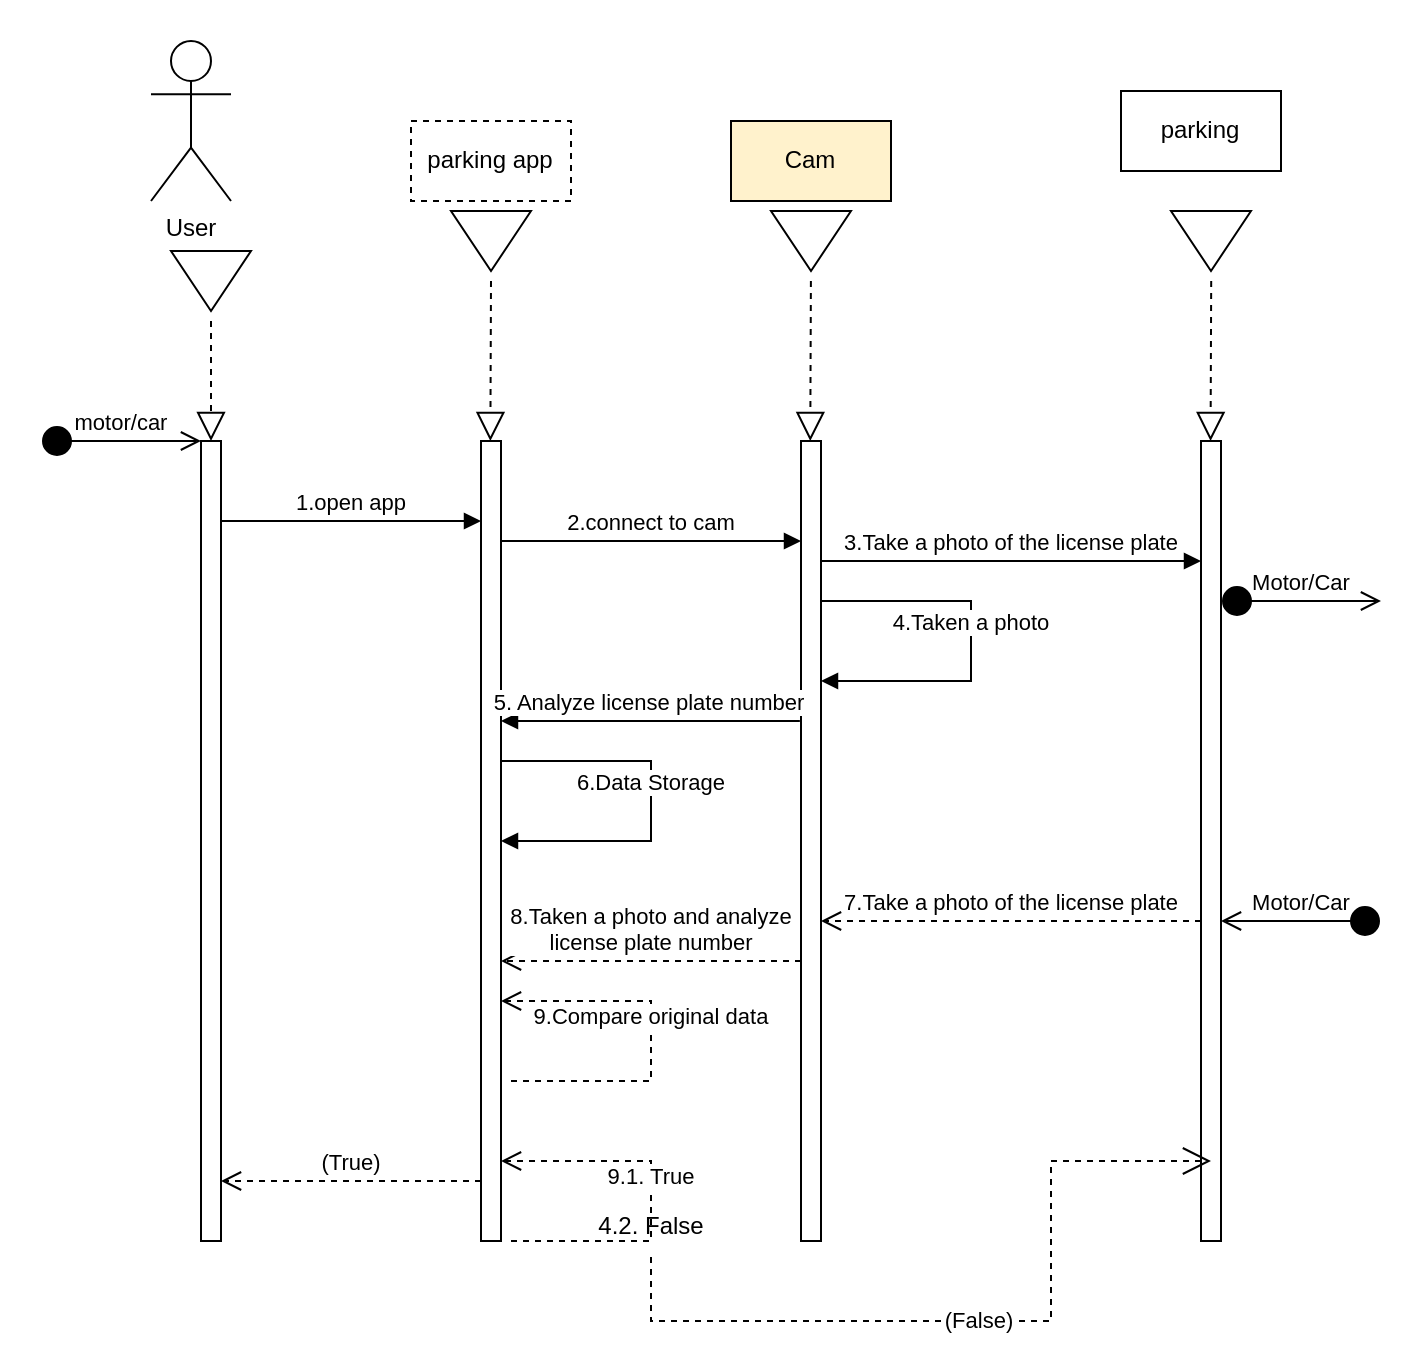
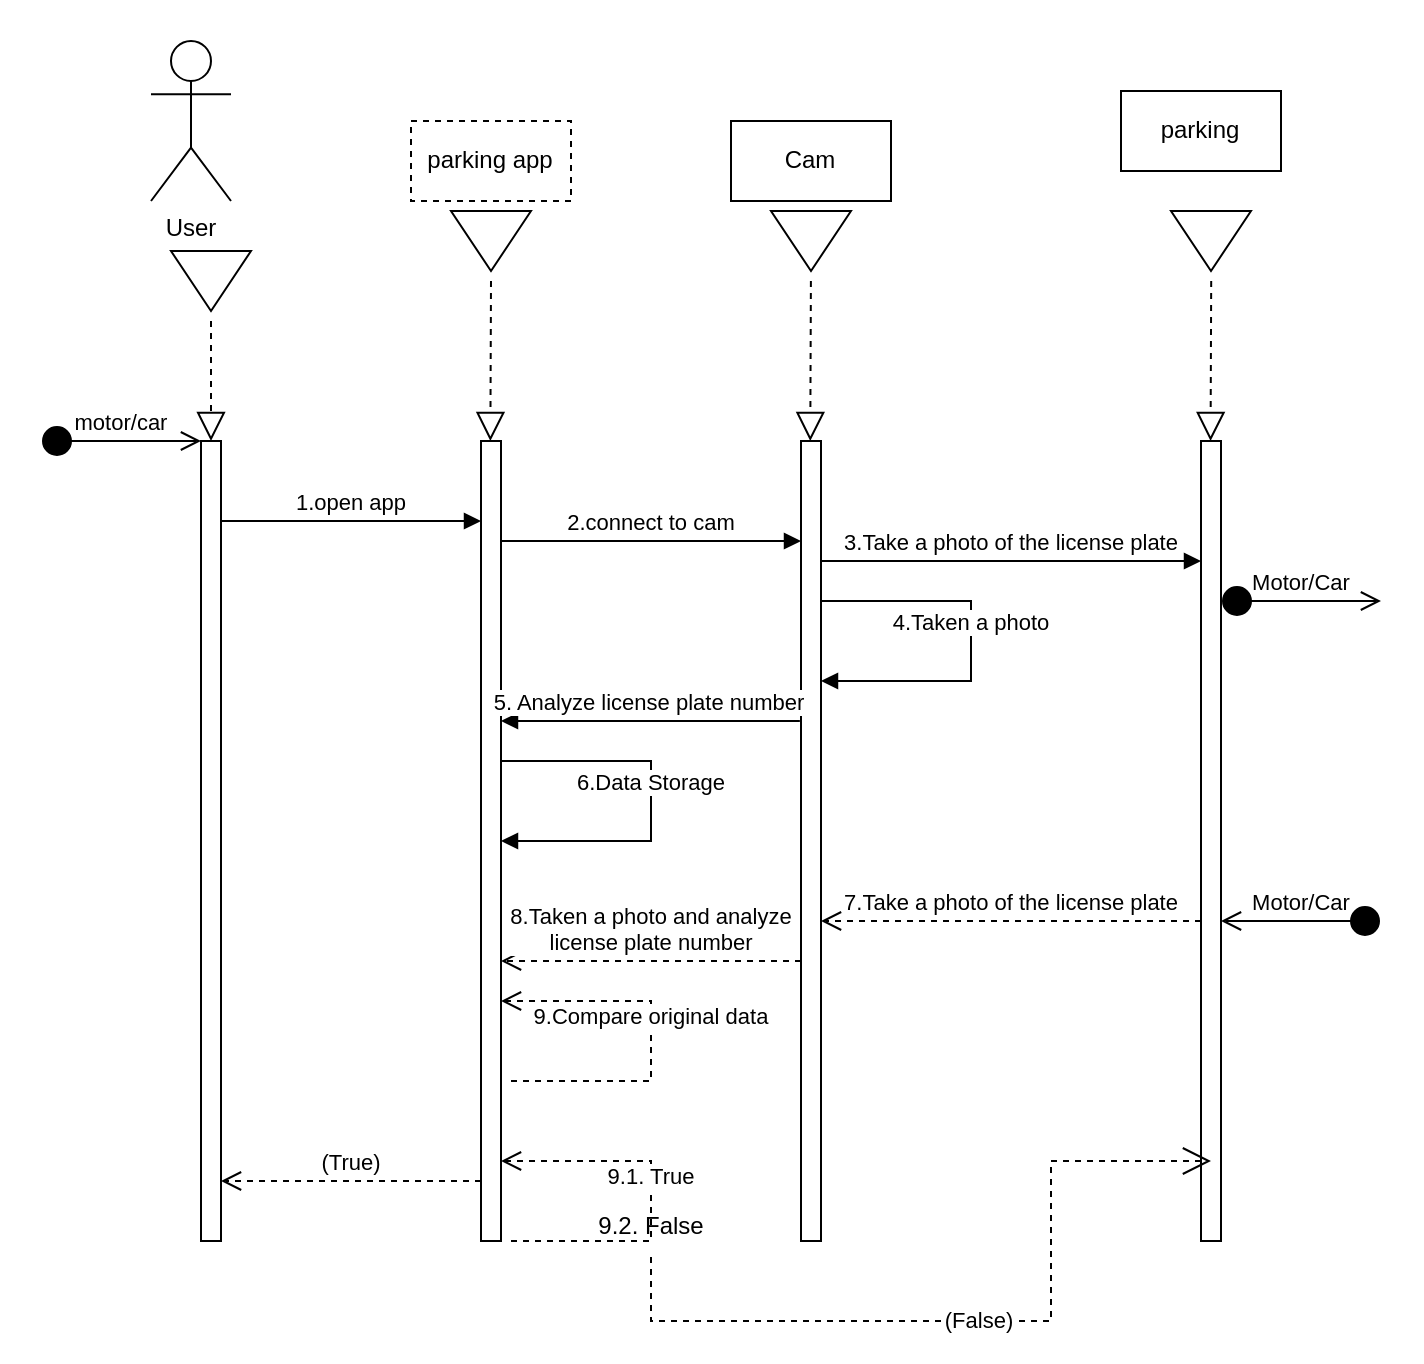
(811, 161) -> (811, 161)
(652, 1227) -> (652, 1227)
